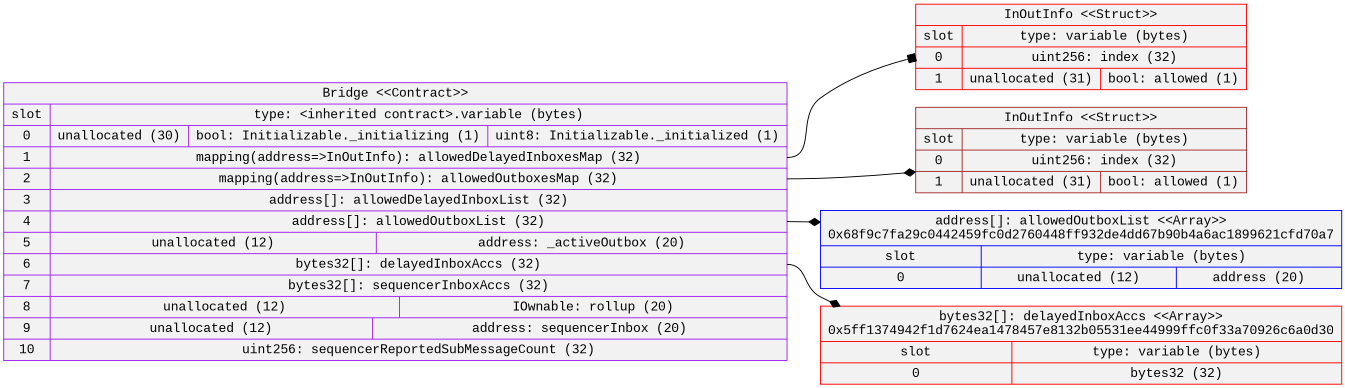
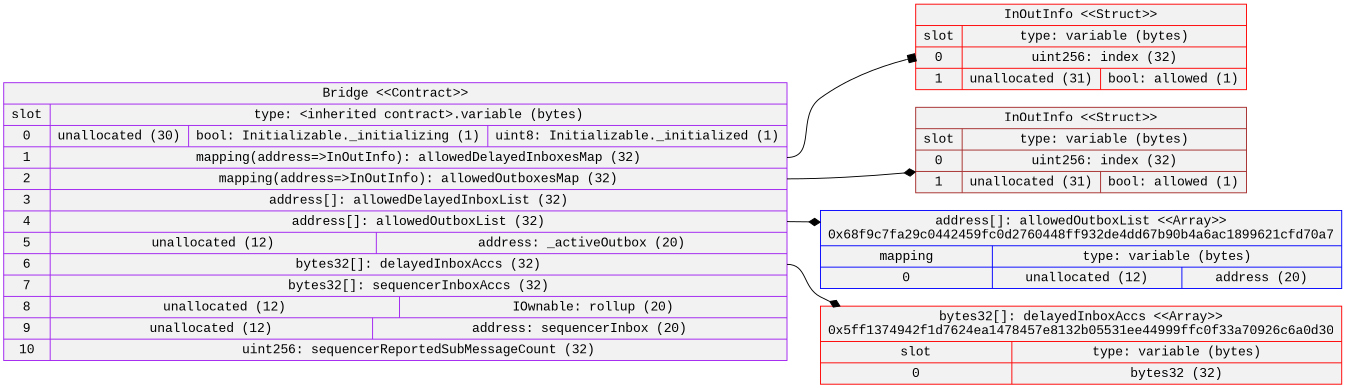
(901, 256) -> (906, 256)
